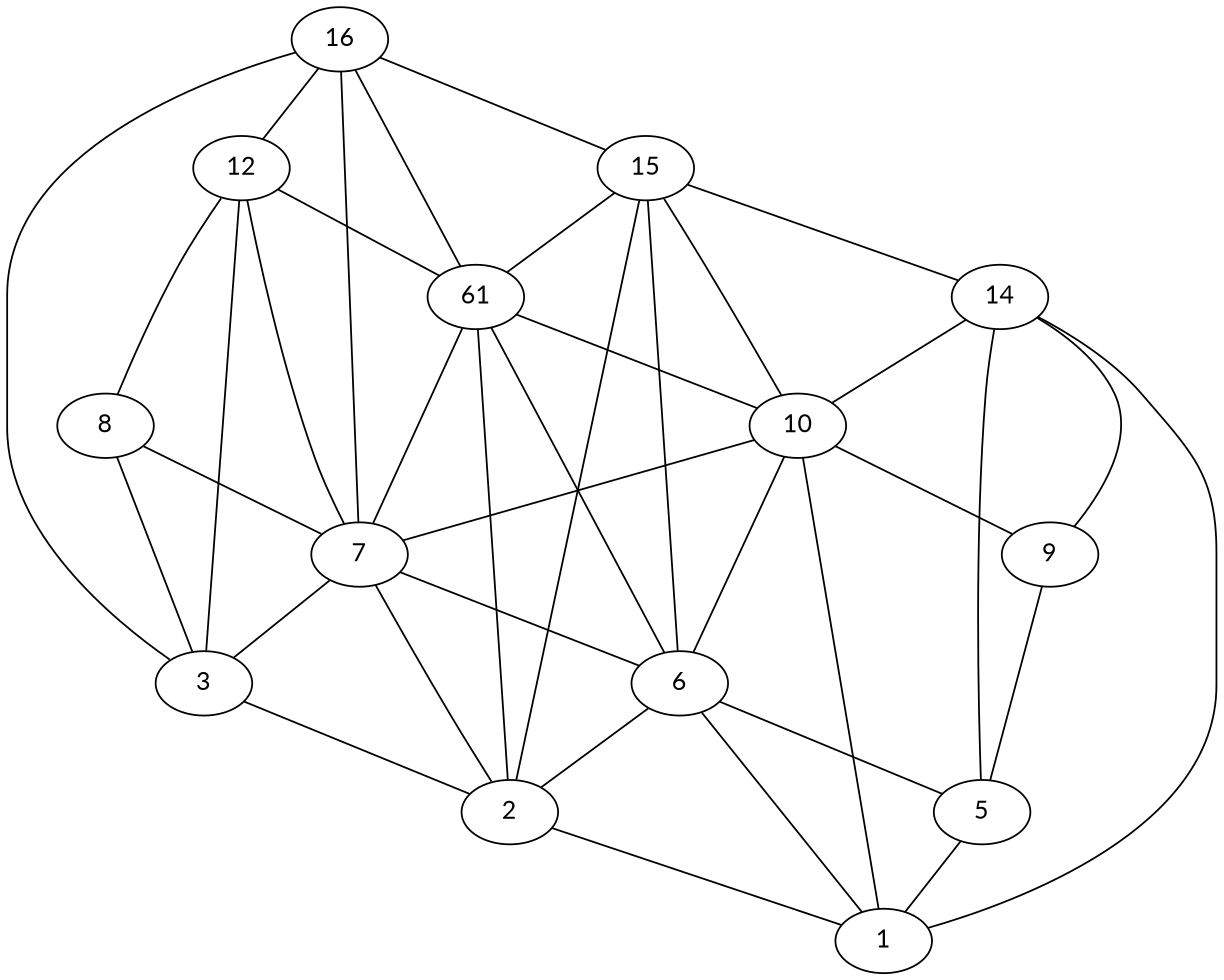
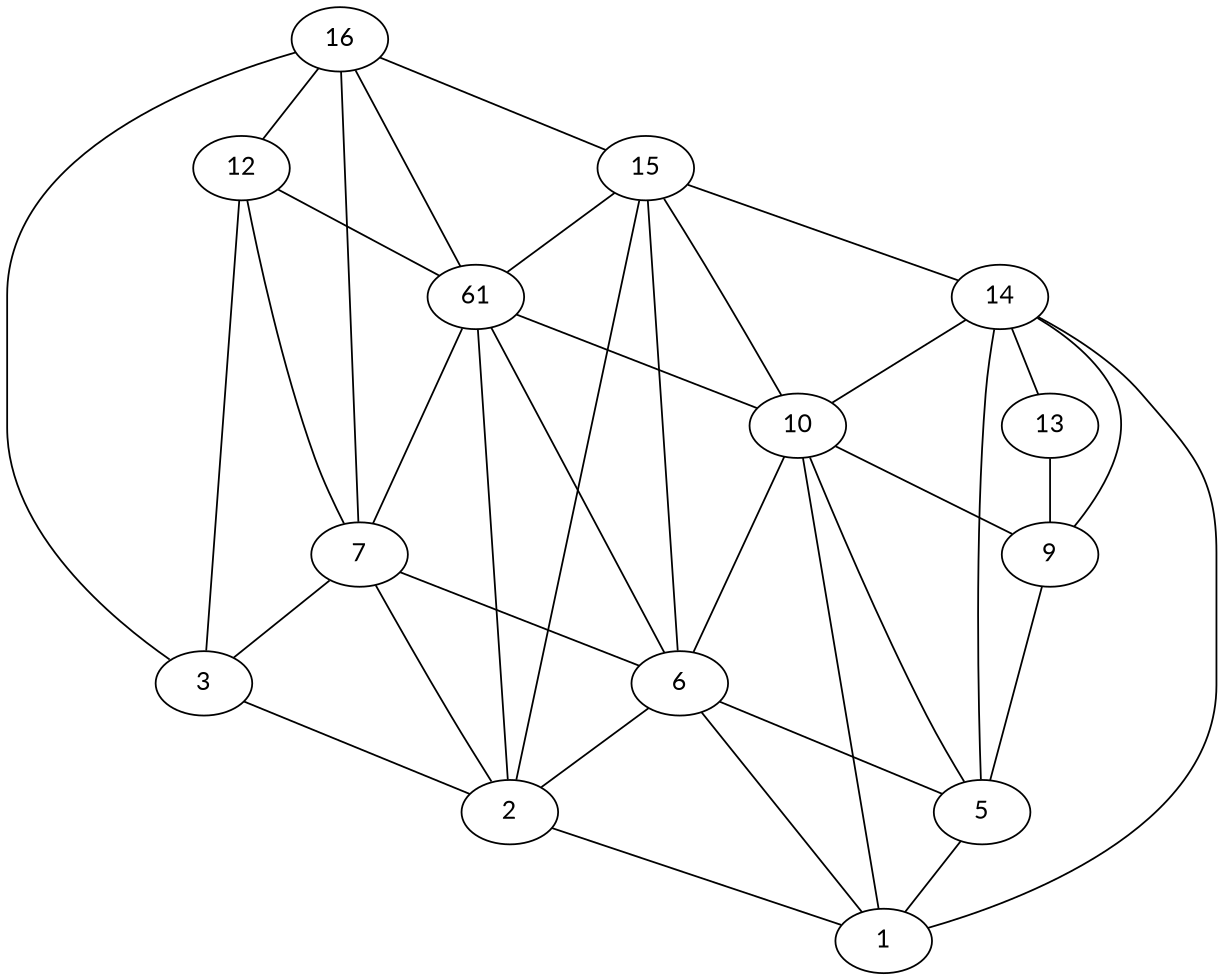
(106, 426) -> none
none -> (1050, 426)
(596, 485) -> (882, 622)
